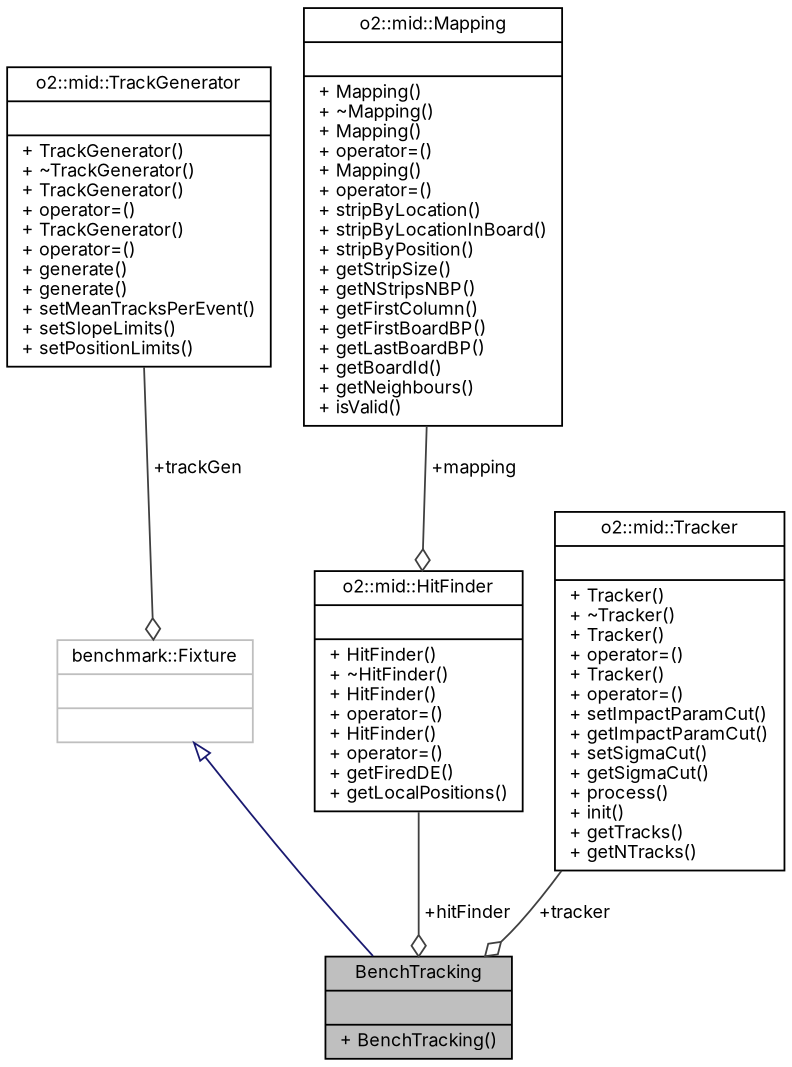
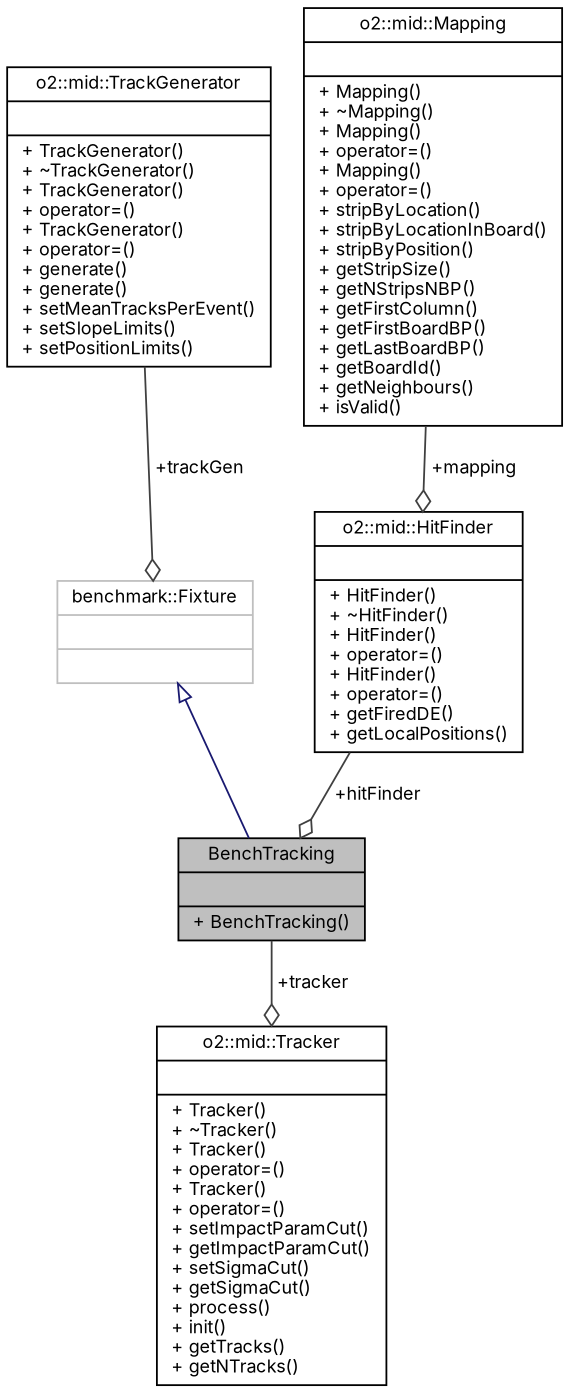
(533, 908) -> (272, 972)
